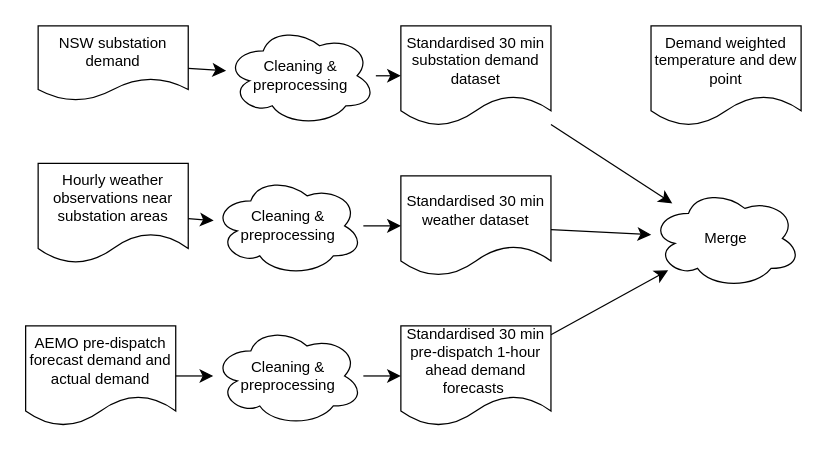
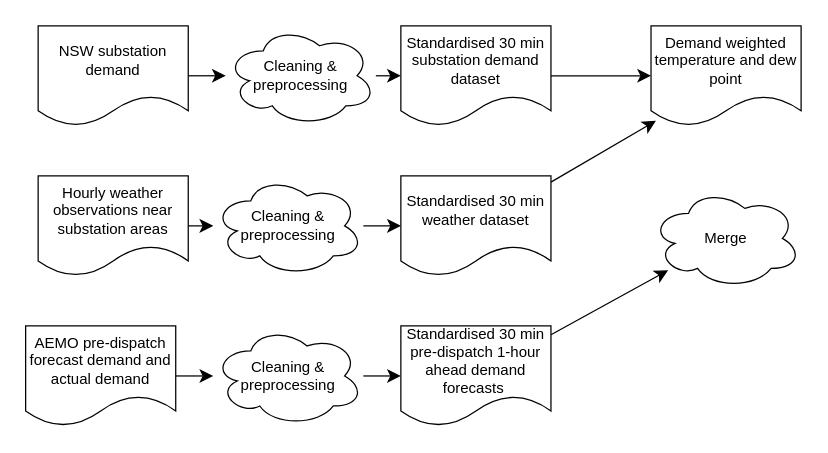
(113, 63) -> (113, 76)
(608, 161) -> (597, 76)
(113, 213) -> (113, 226)
(597, 232) -> (600, 153)
